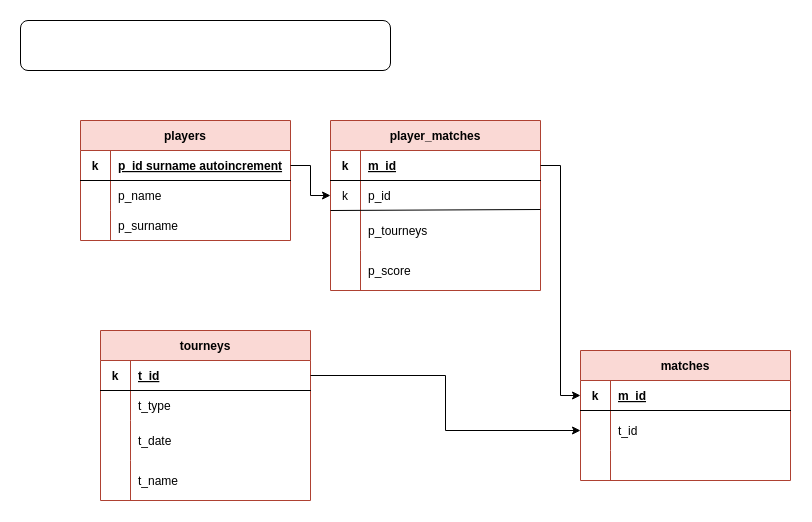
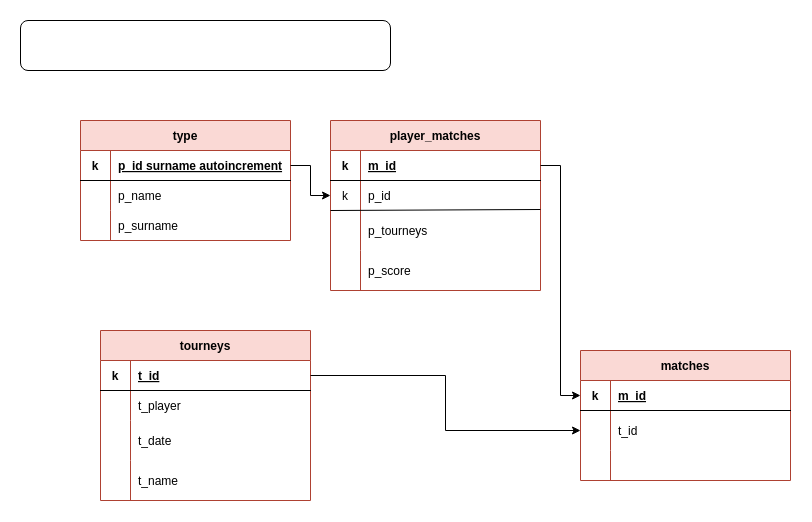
(185, 136) -> (185, 136)
(158, 406) -> (163, 406)
